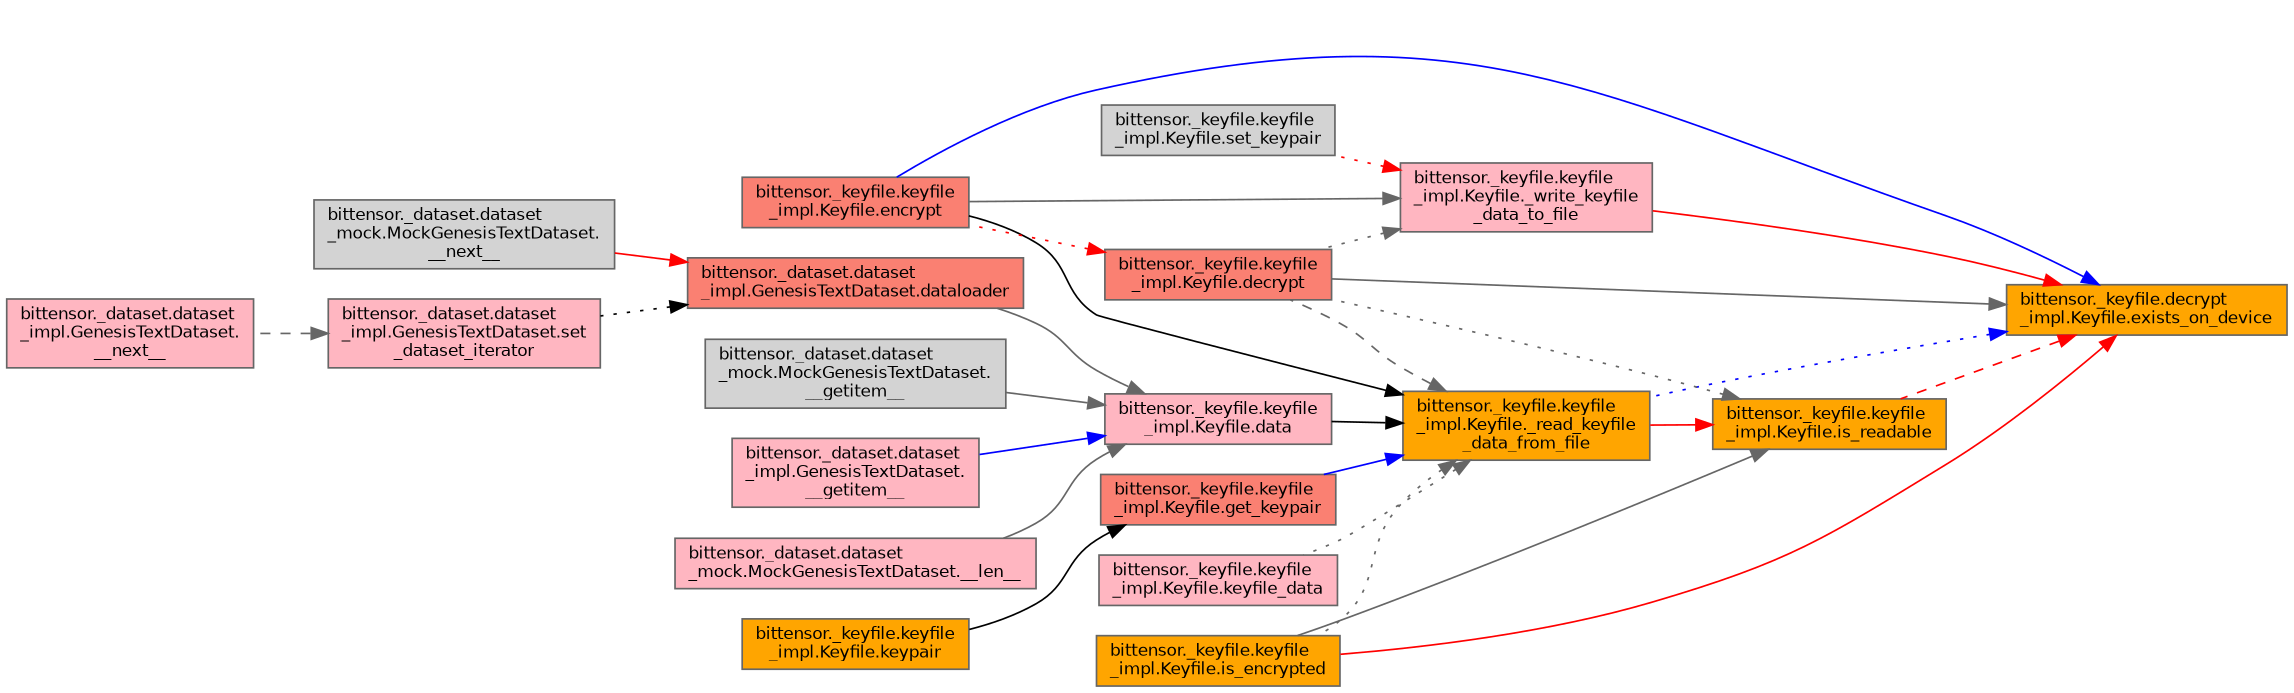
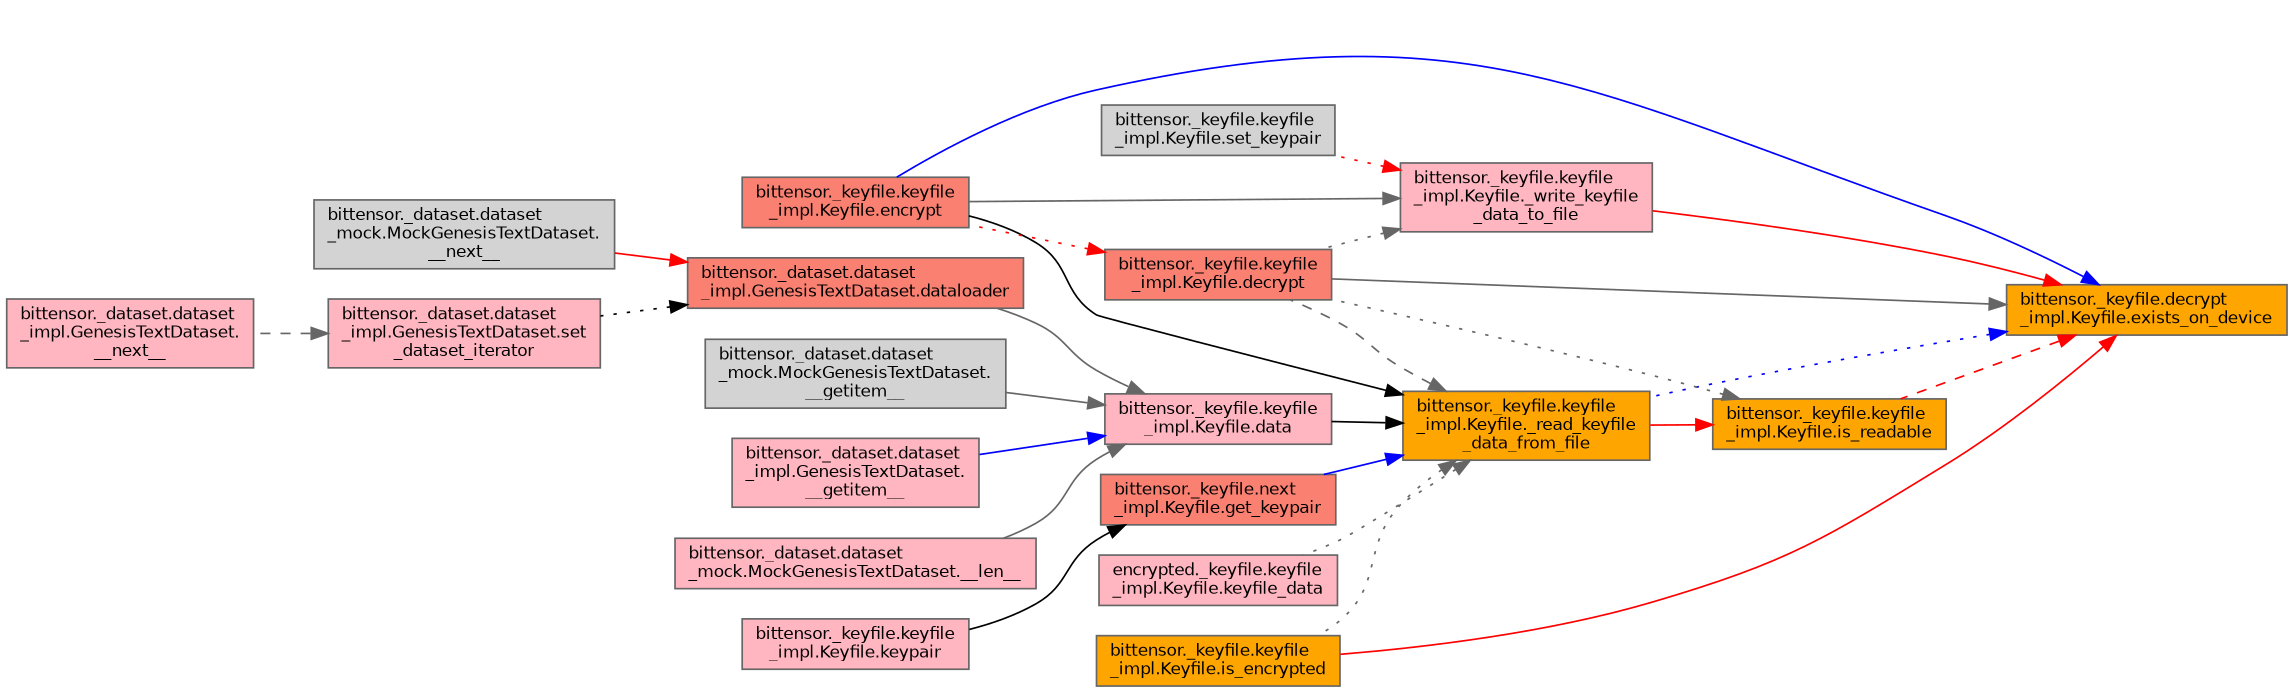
(1218, 500) -> (1218, 500)
(1526, 549) -> none
(1218, 580) -> (1218, 580)
(856, 644) -> (856, 644)
